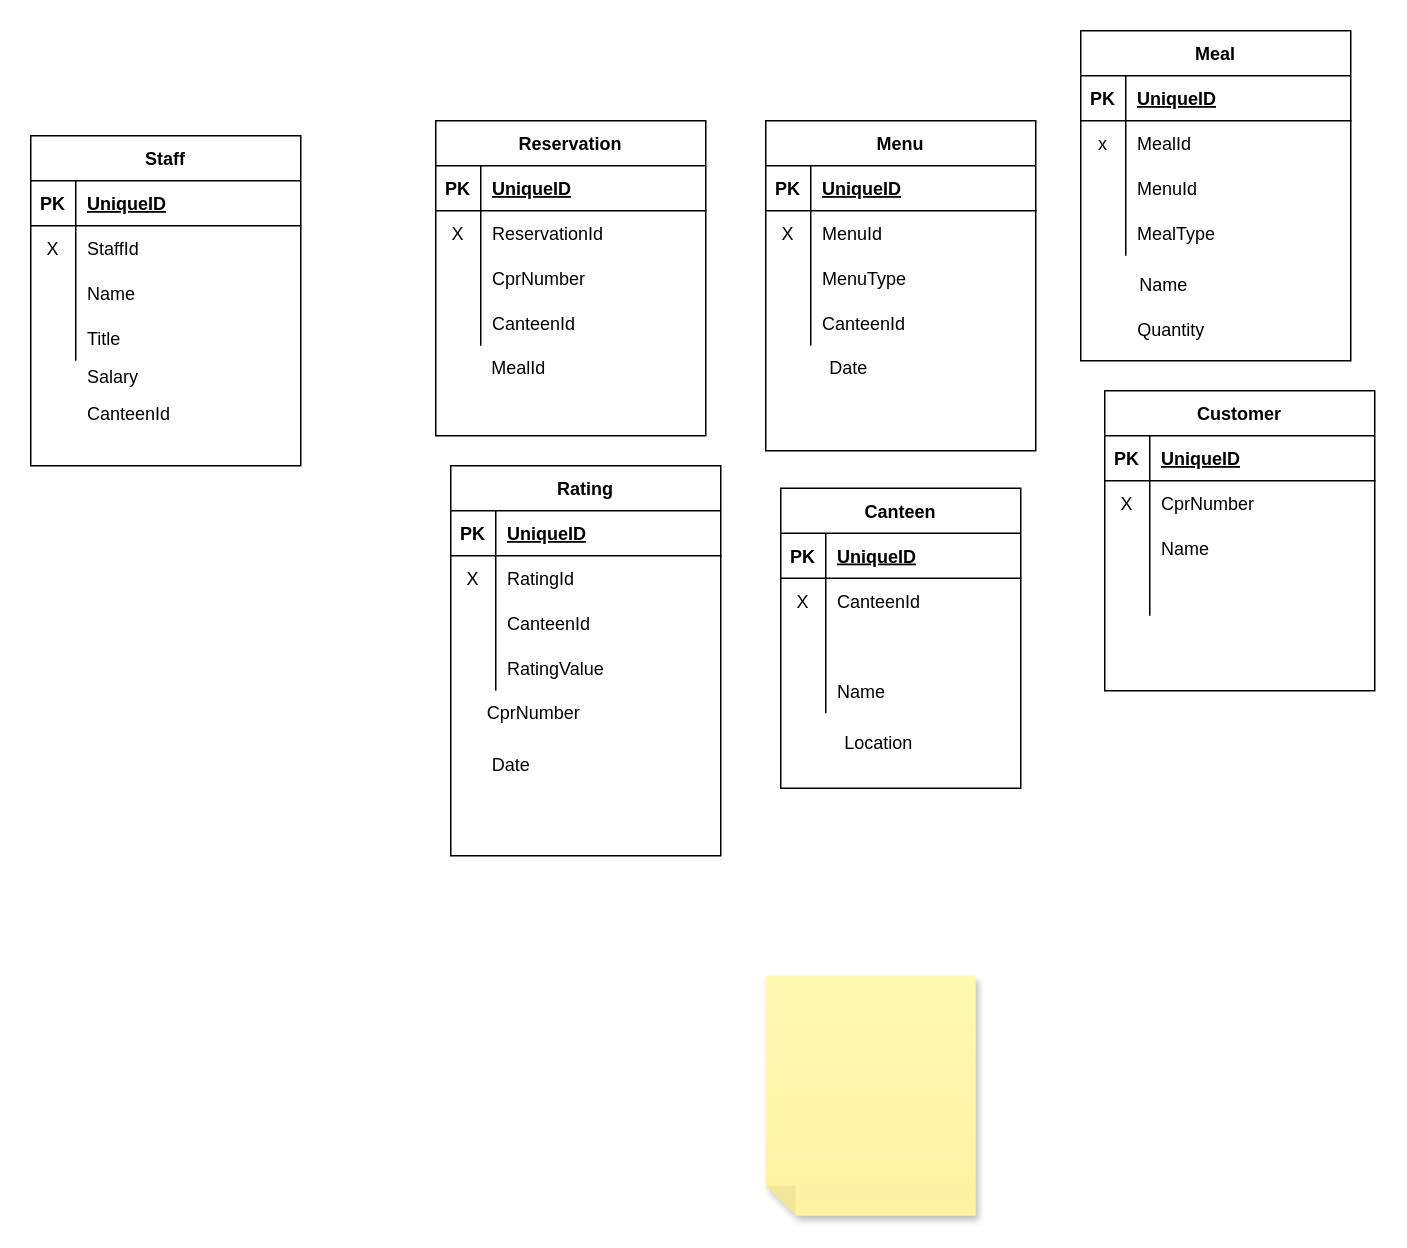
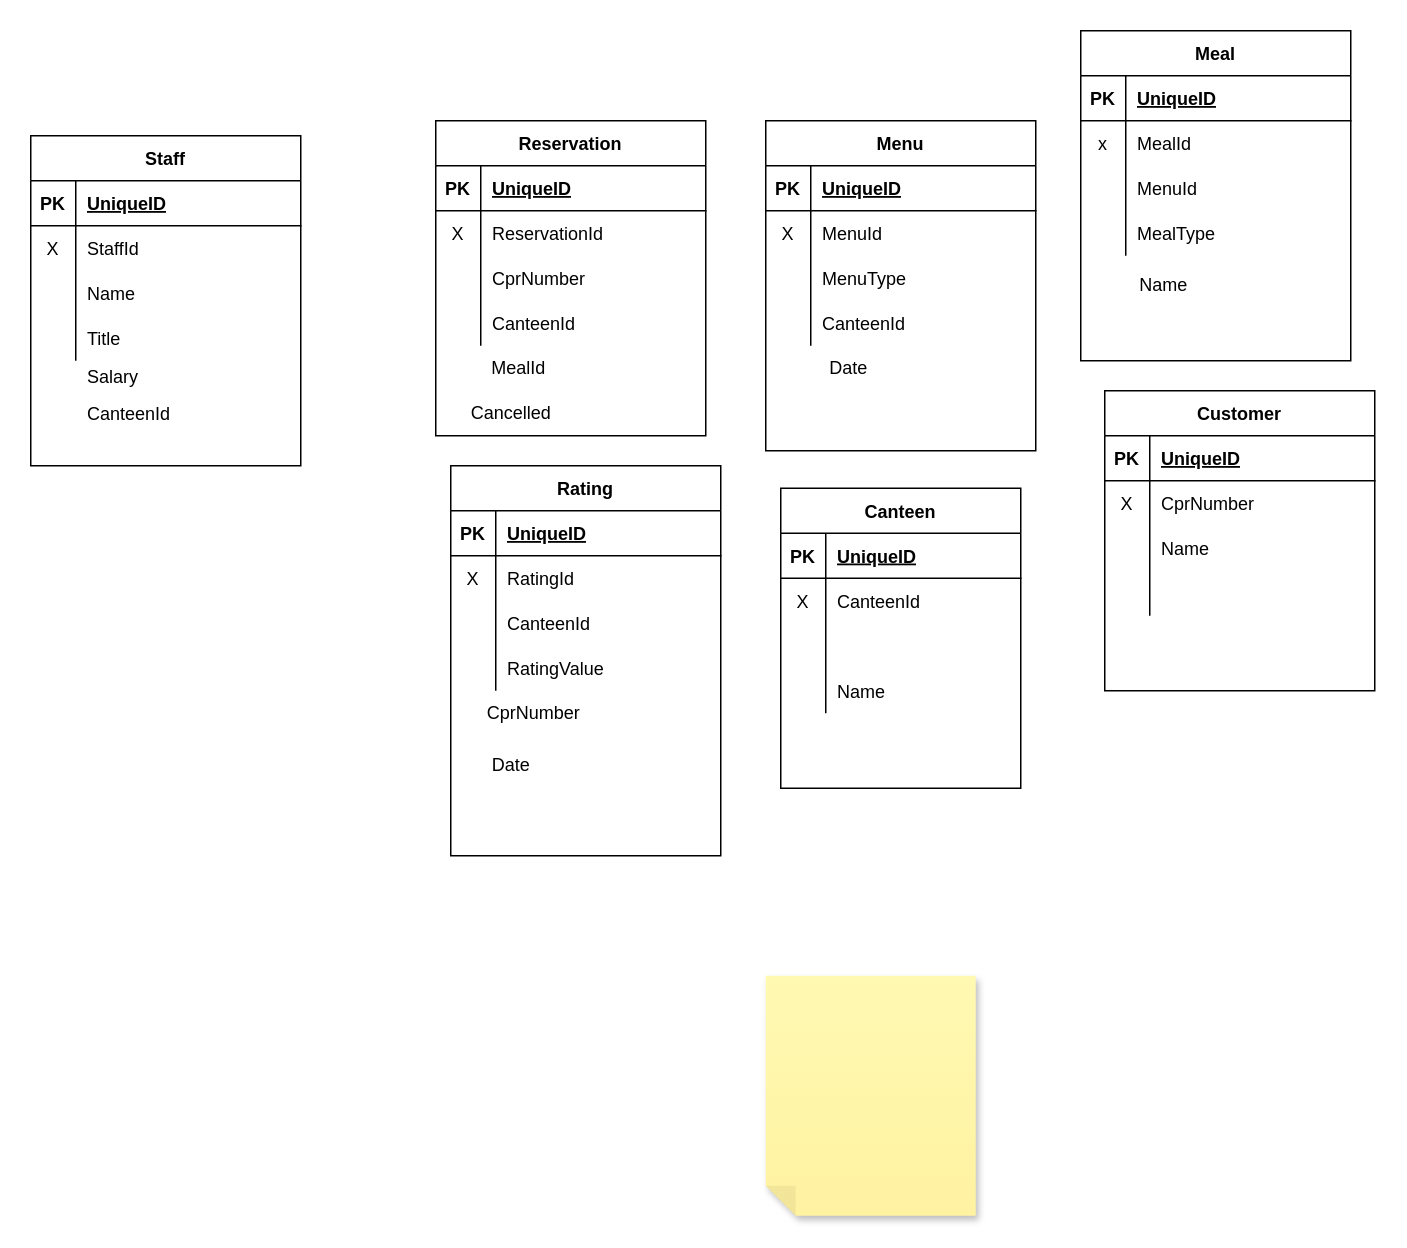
(1171, 331) -> none
none -> (511, 413)
(878, 743) -> none
